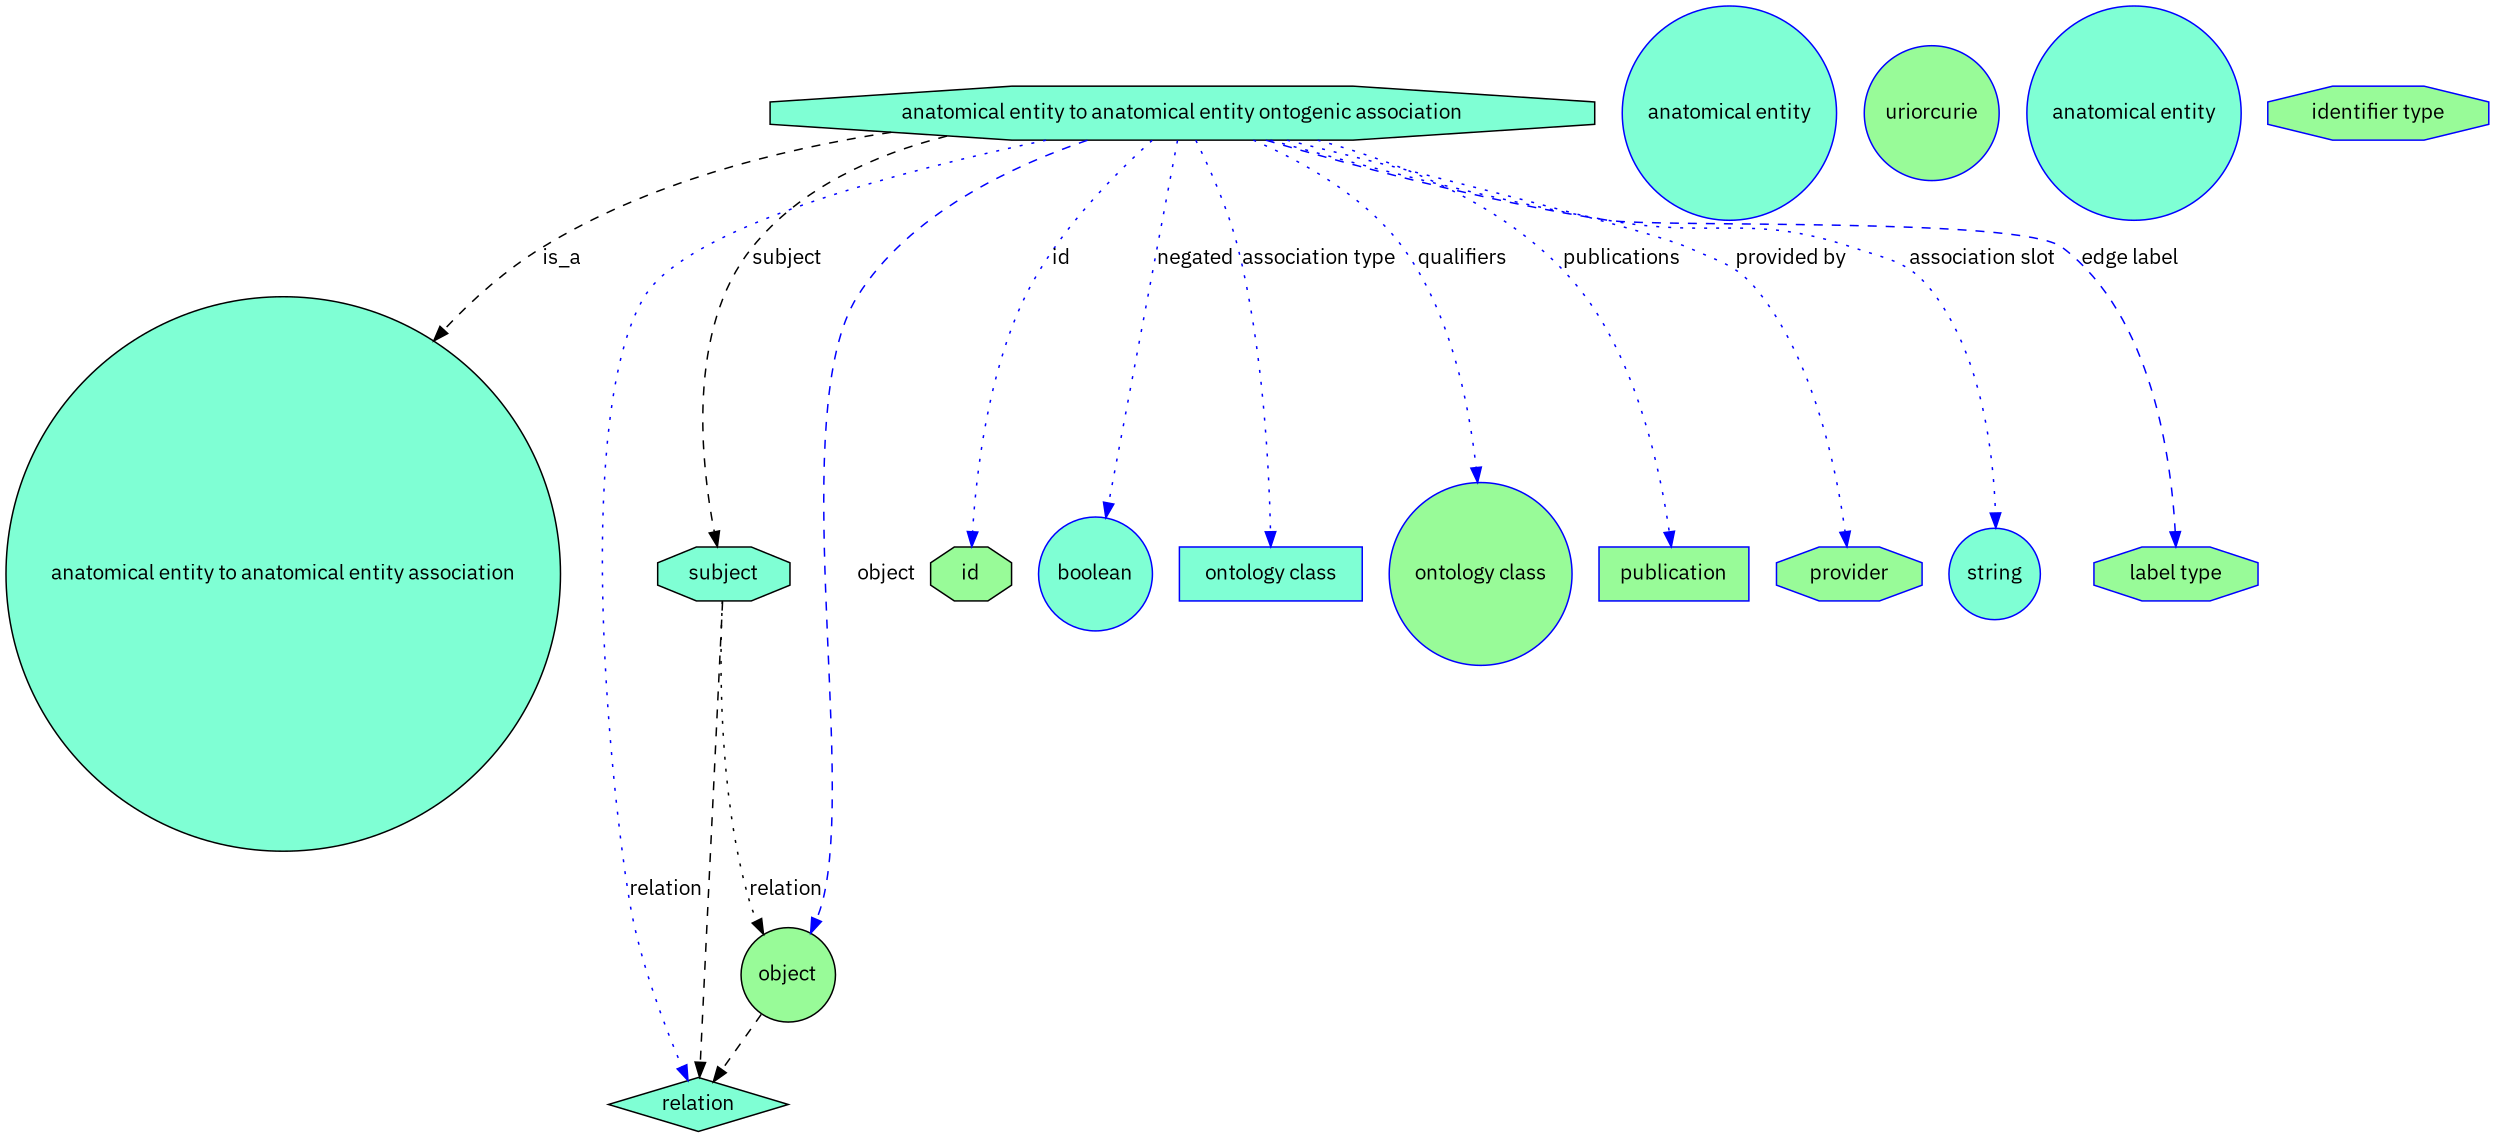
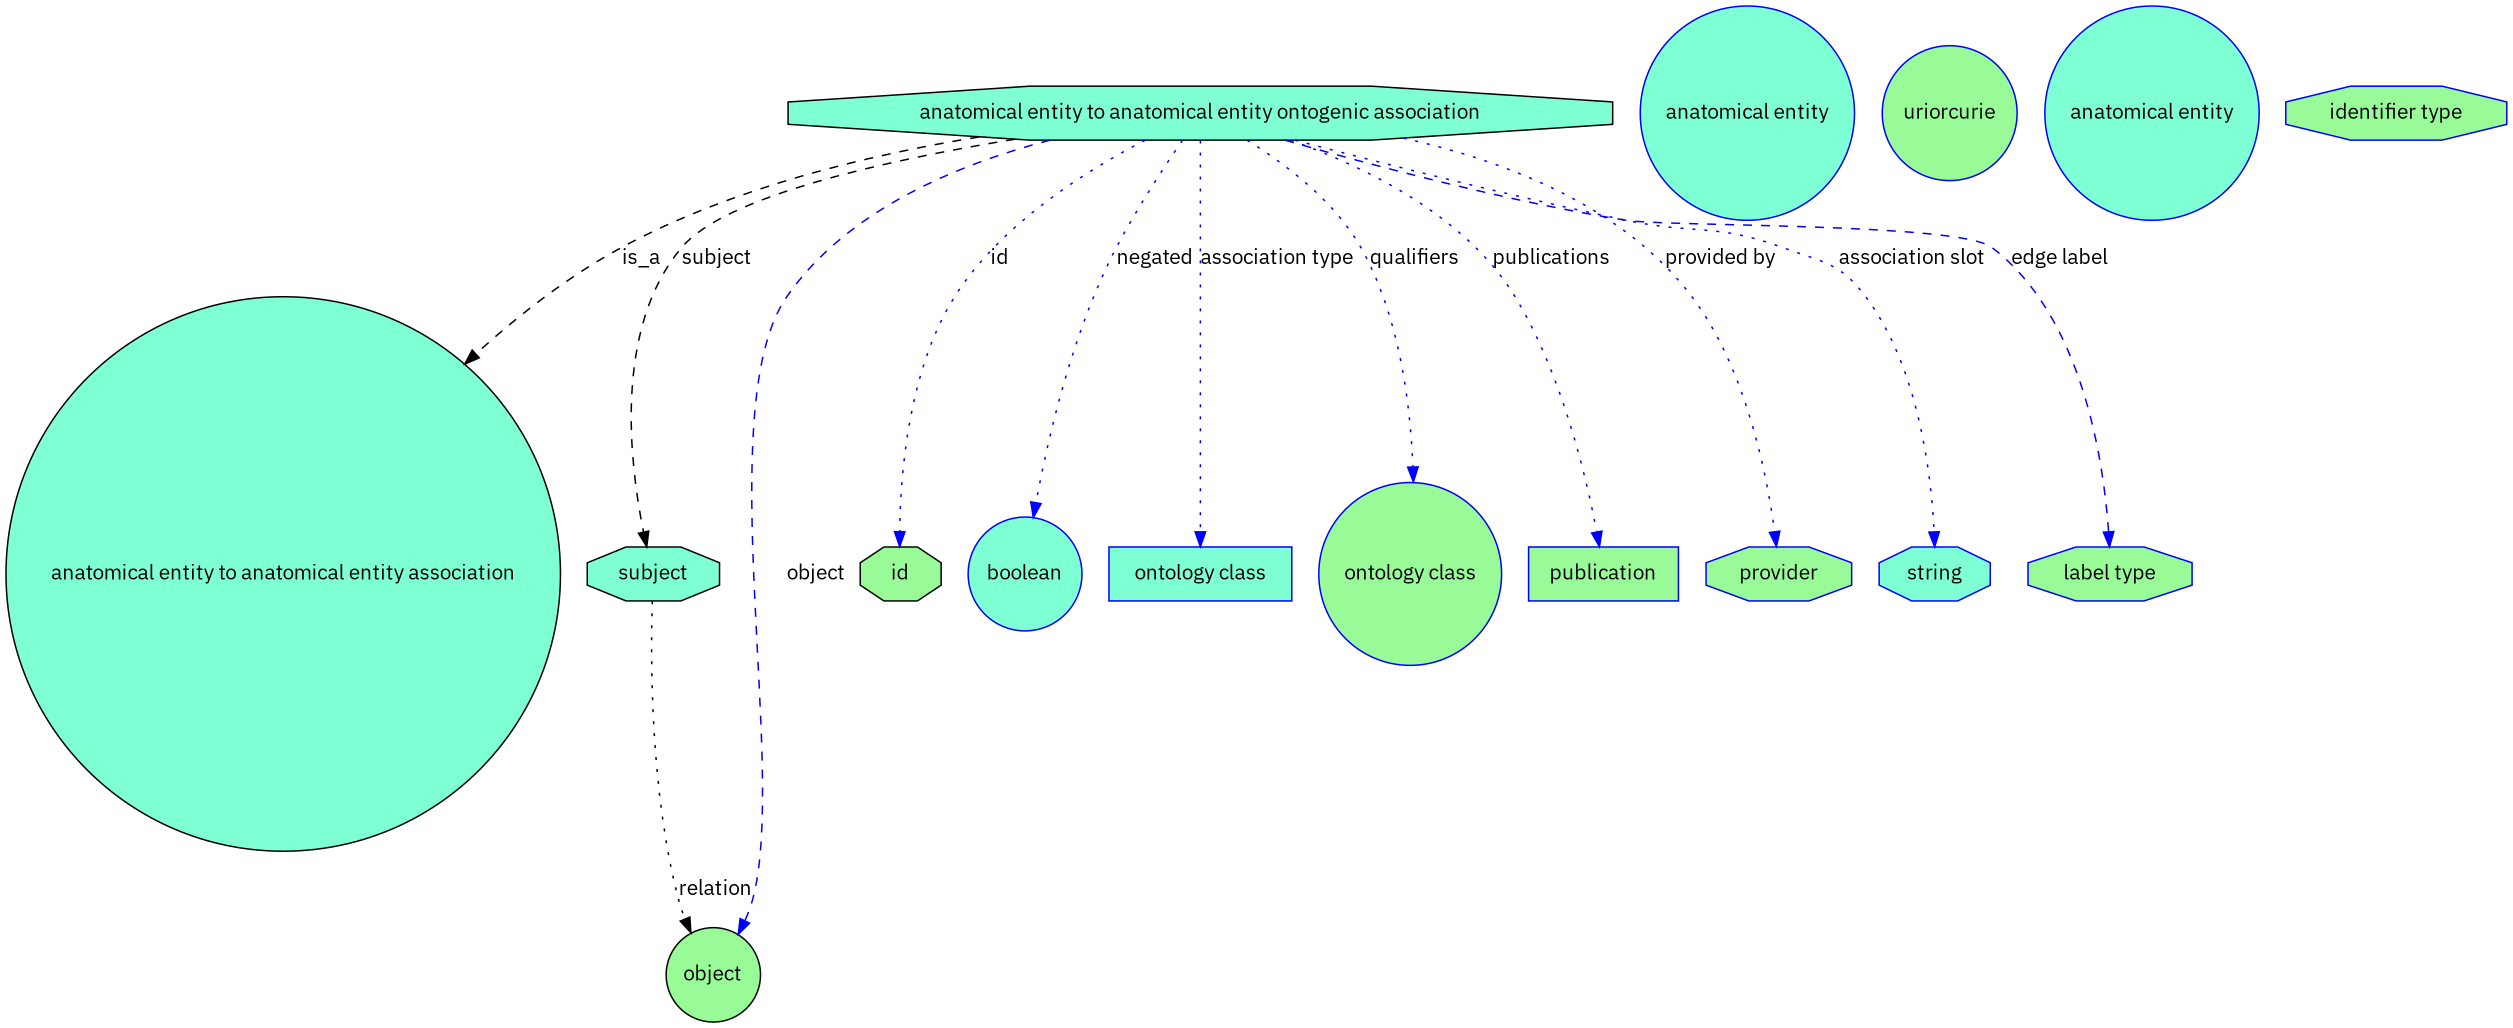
(1995, 574) -> (1935, 574)
(698, 1104) -> none
